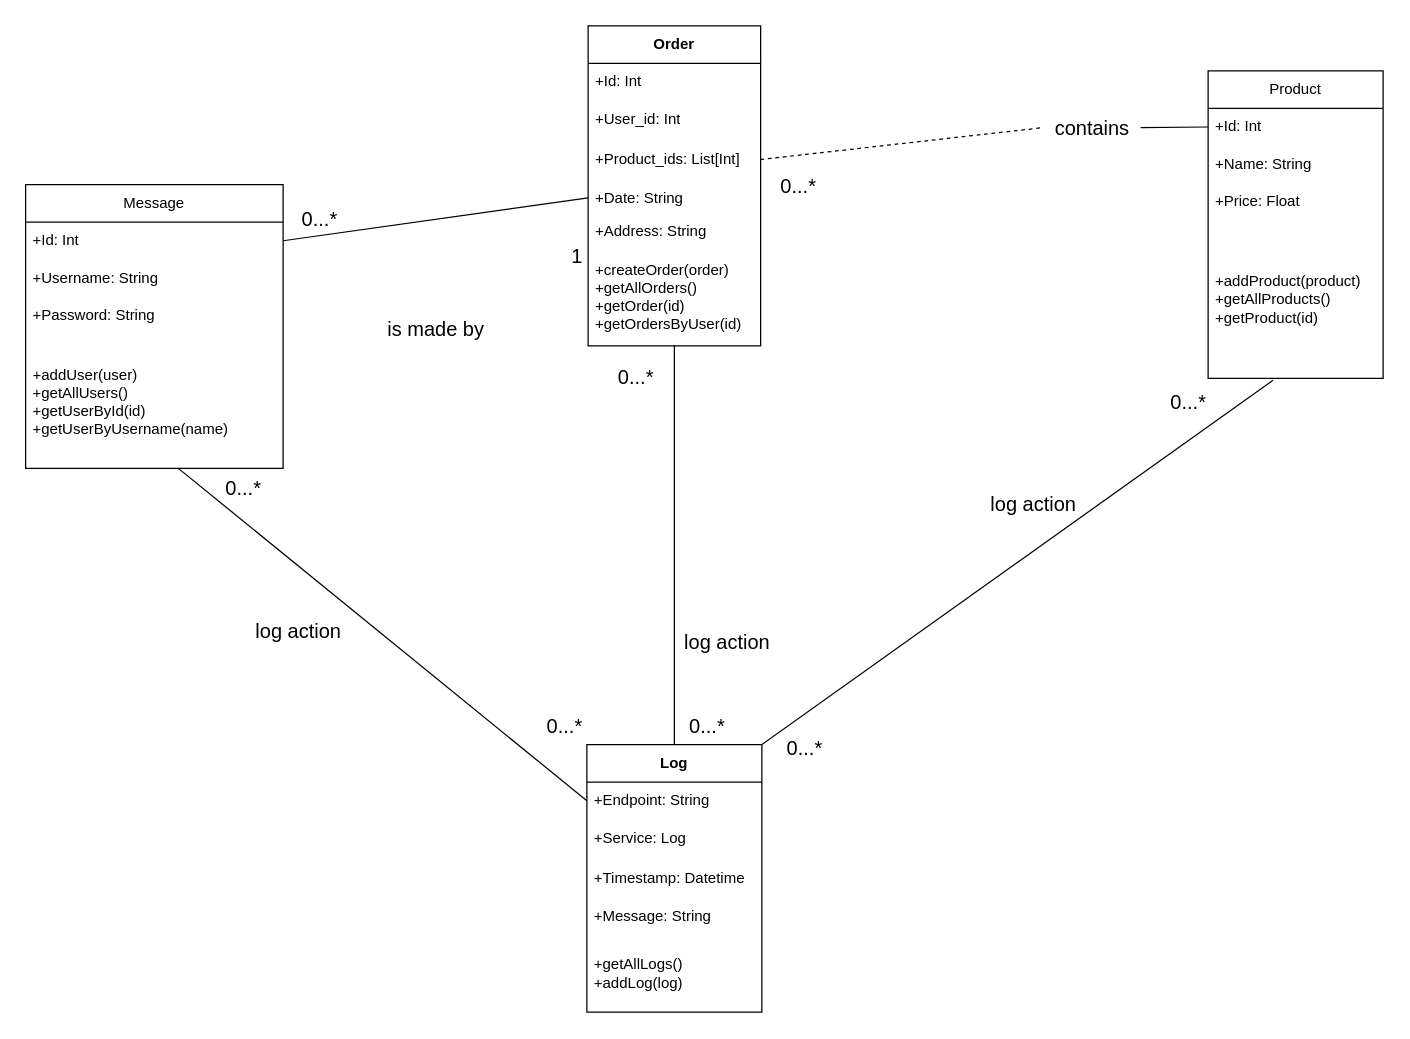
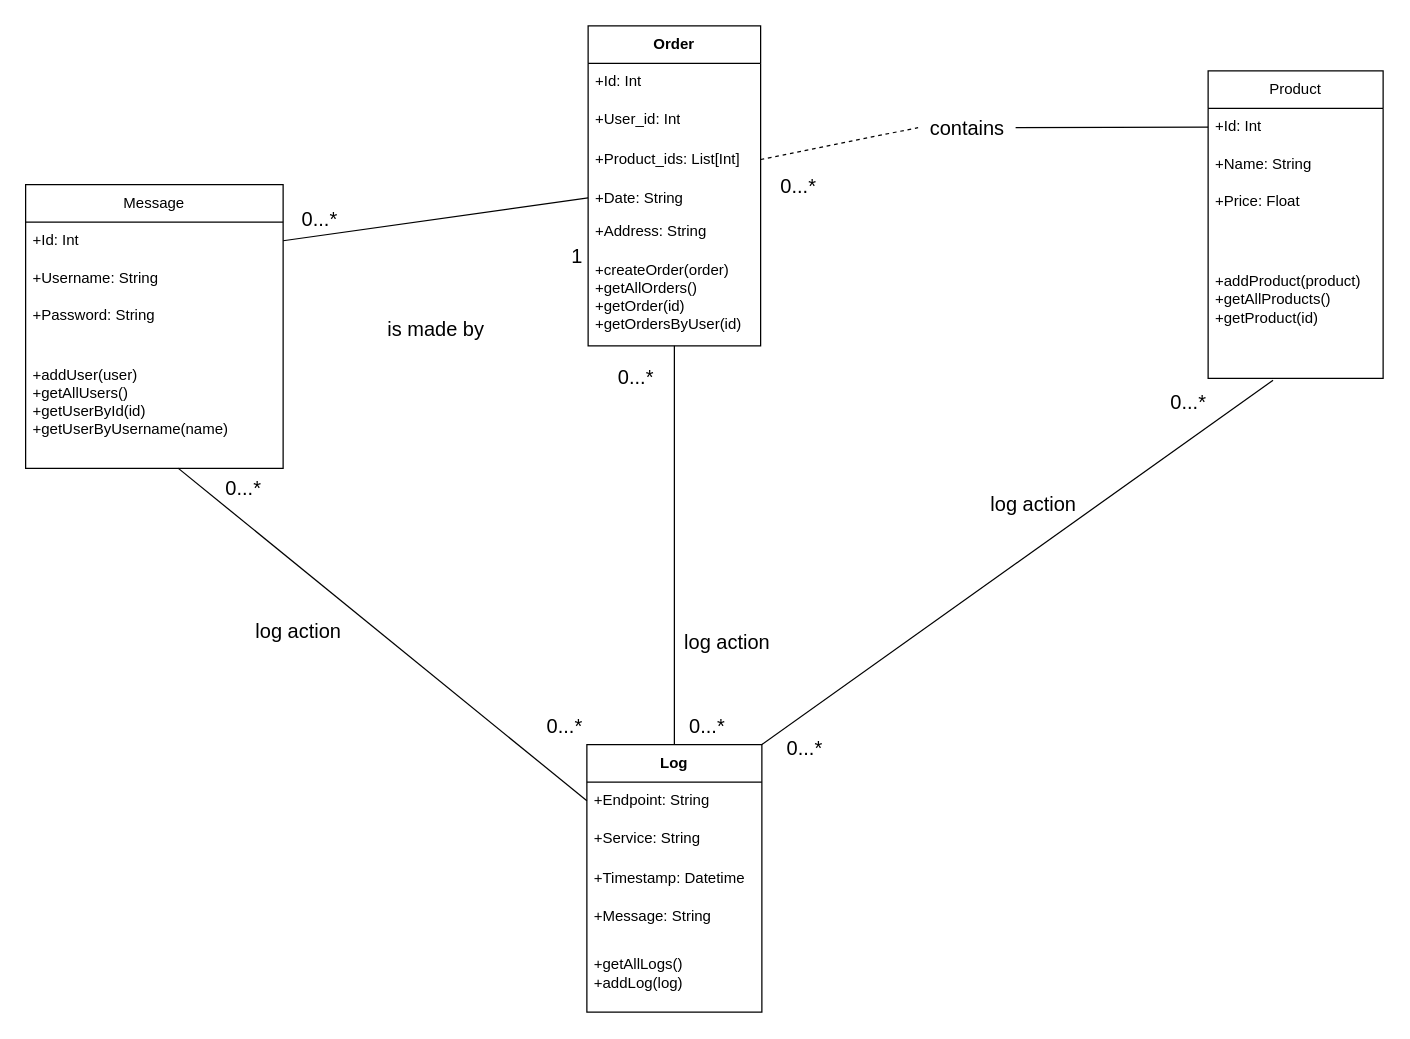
(1092, 128) -> (967, 128)
(643, 838) -> (654, 838)
